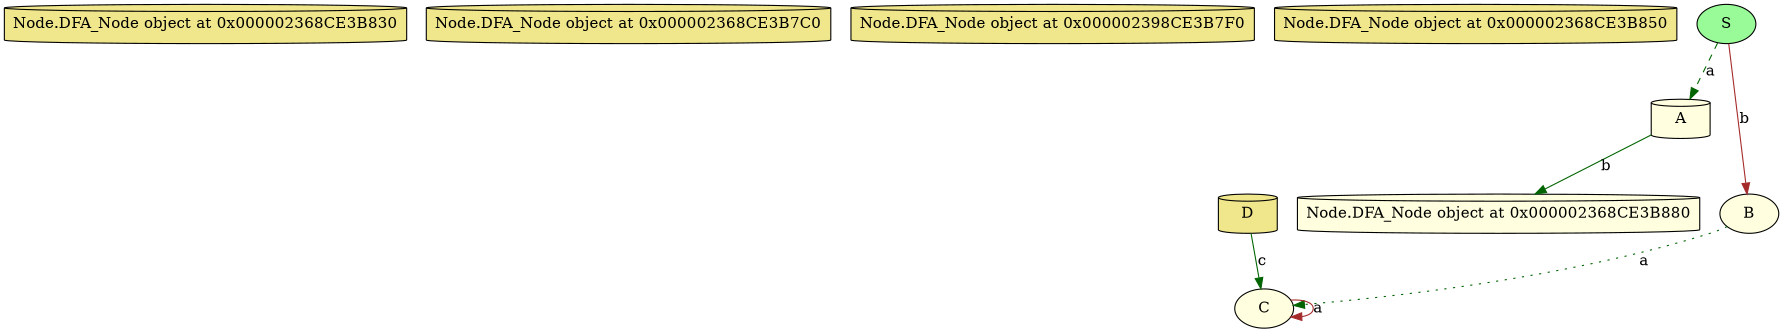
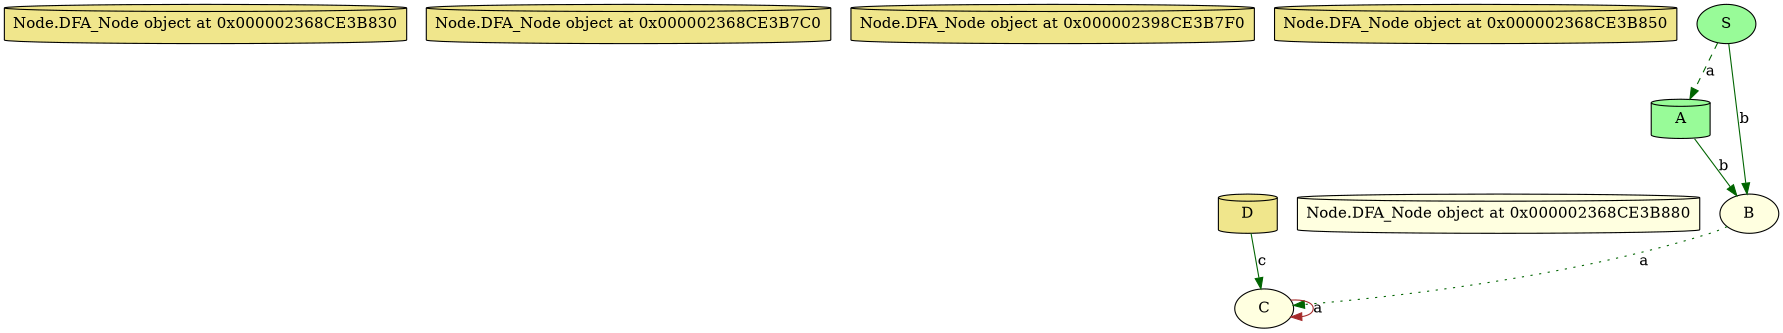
(1737, 113) -> (1737, 113)
(1681, 119) -> (1681, 119)
(1598, 162) -> (1712, 163)
